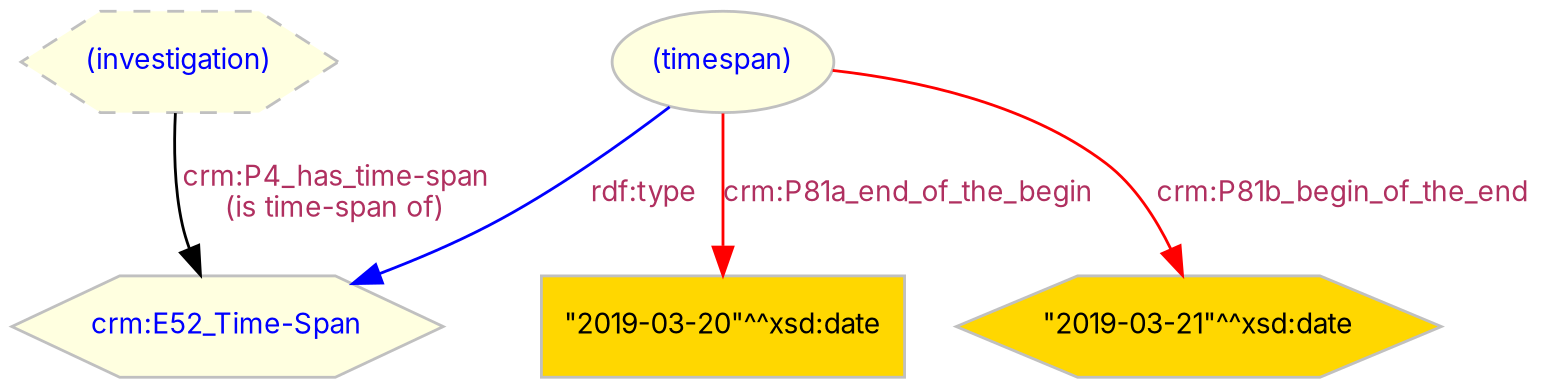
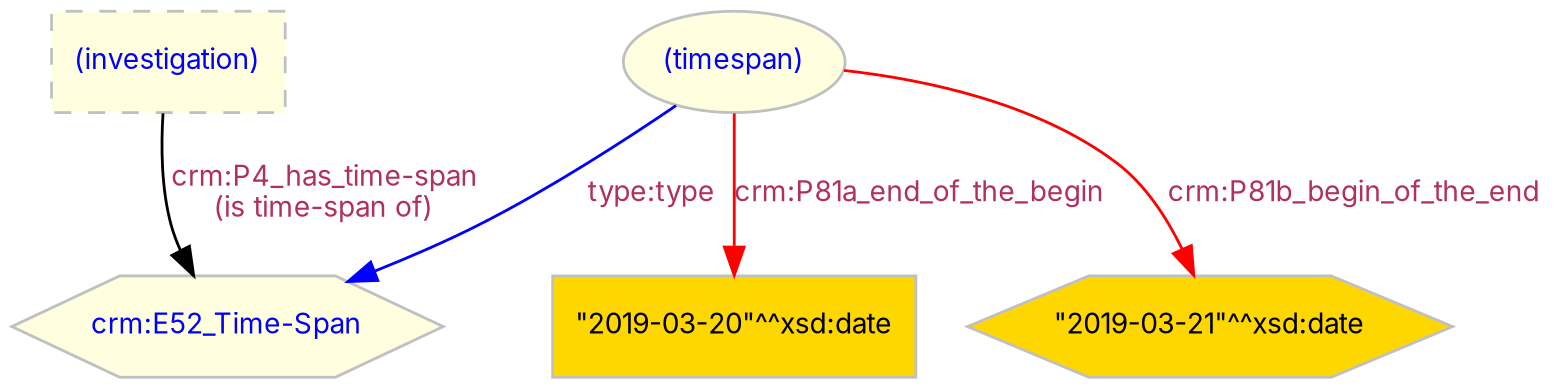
(180, 62) -> (168, 62)
(644, 194) -> (653, 194)
